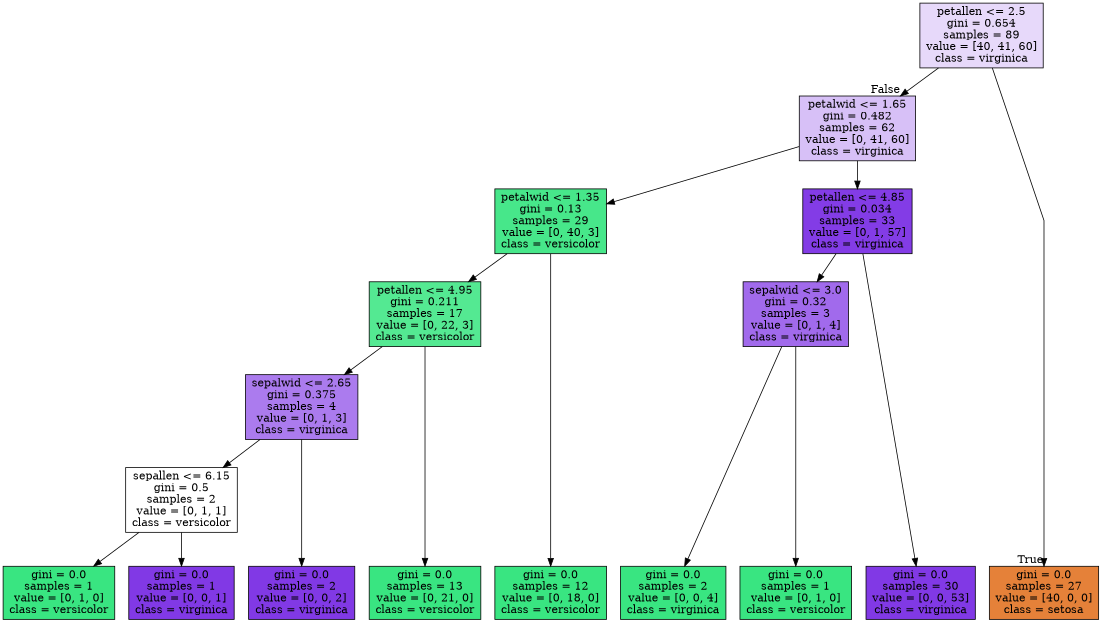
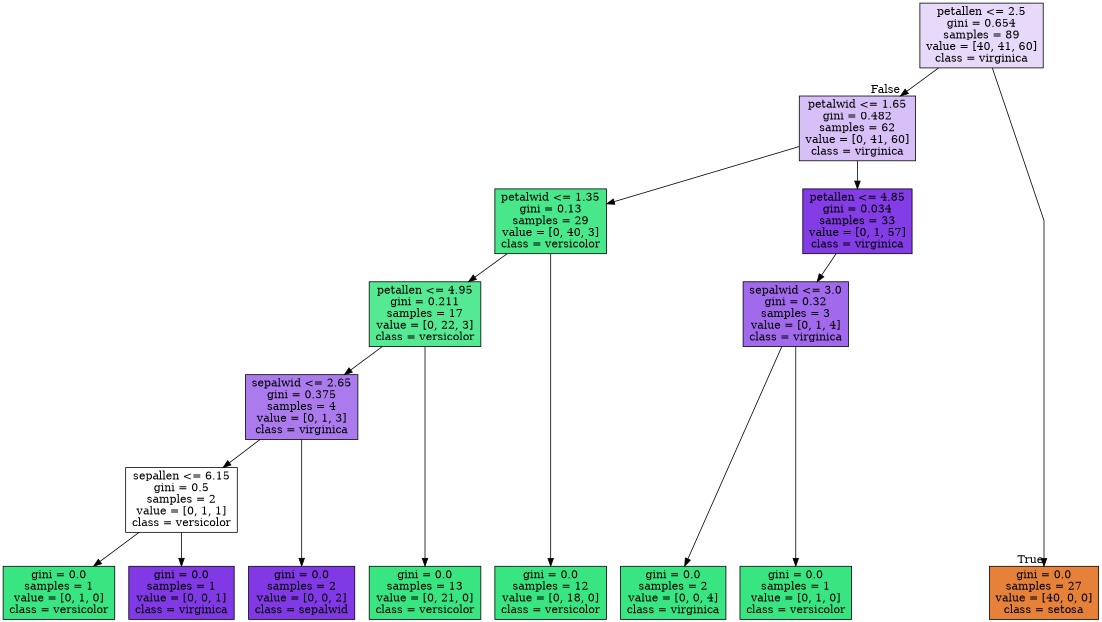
(302, 593) -> (302, 593)
(921, 593) -> none
